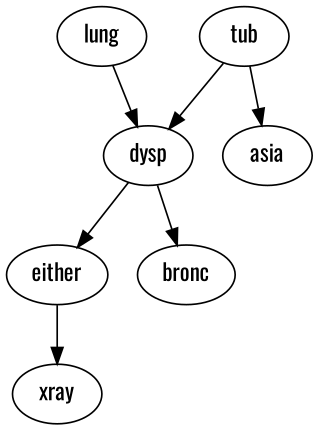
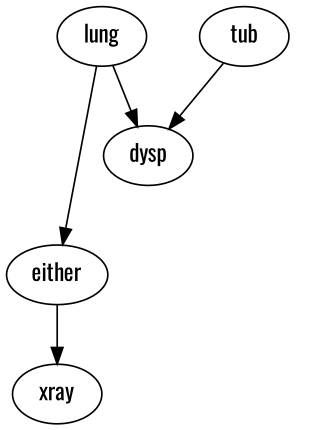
(267, 156) -> none
(108, 208) -> (81, 147)
(186, 275) -> none
